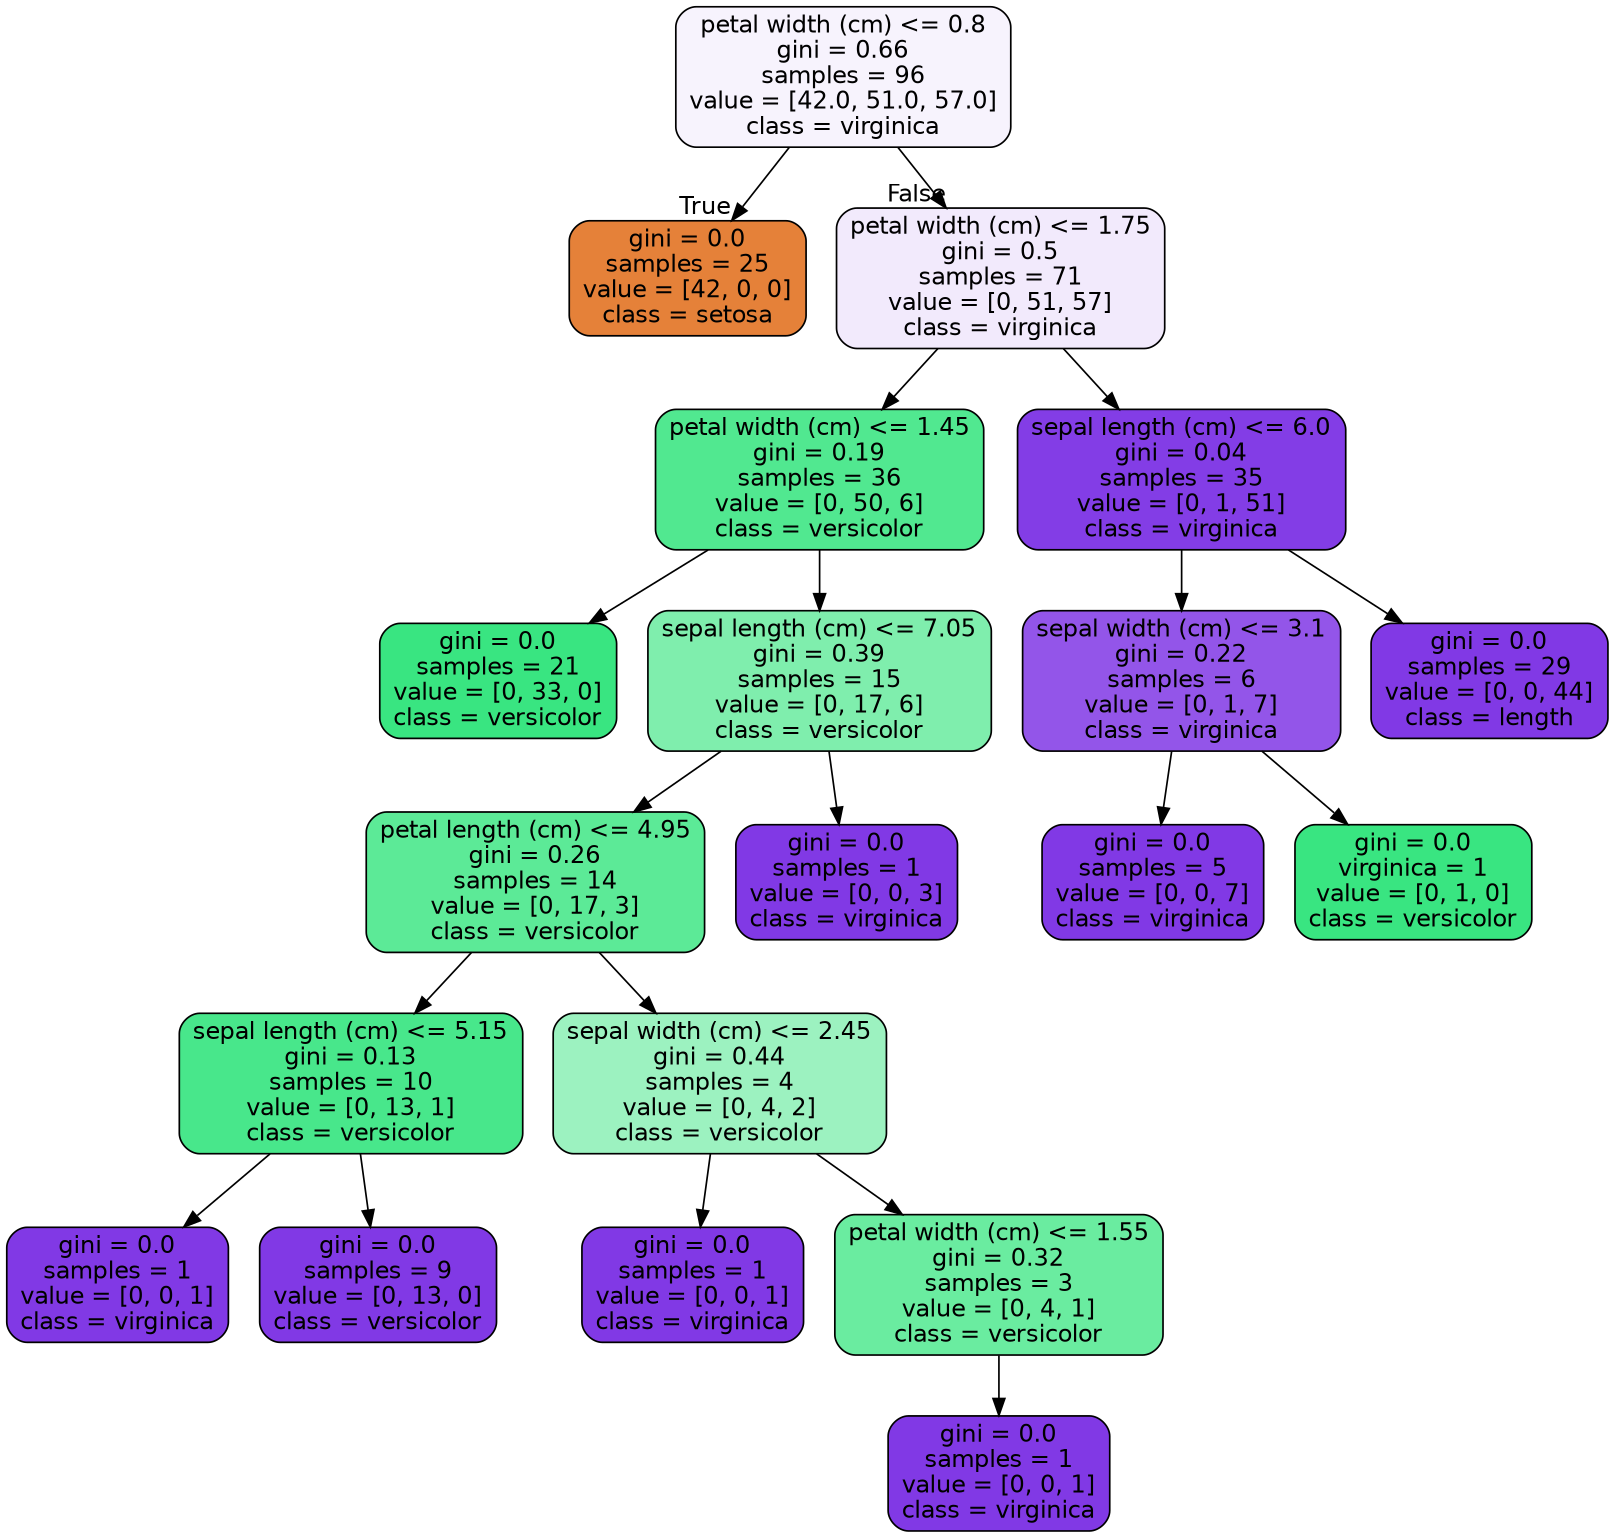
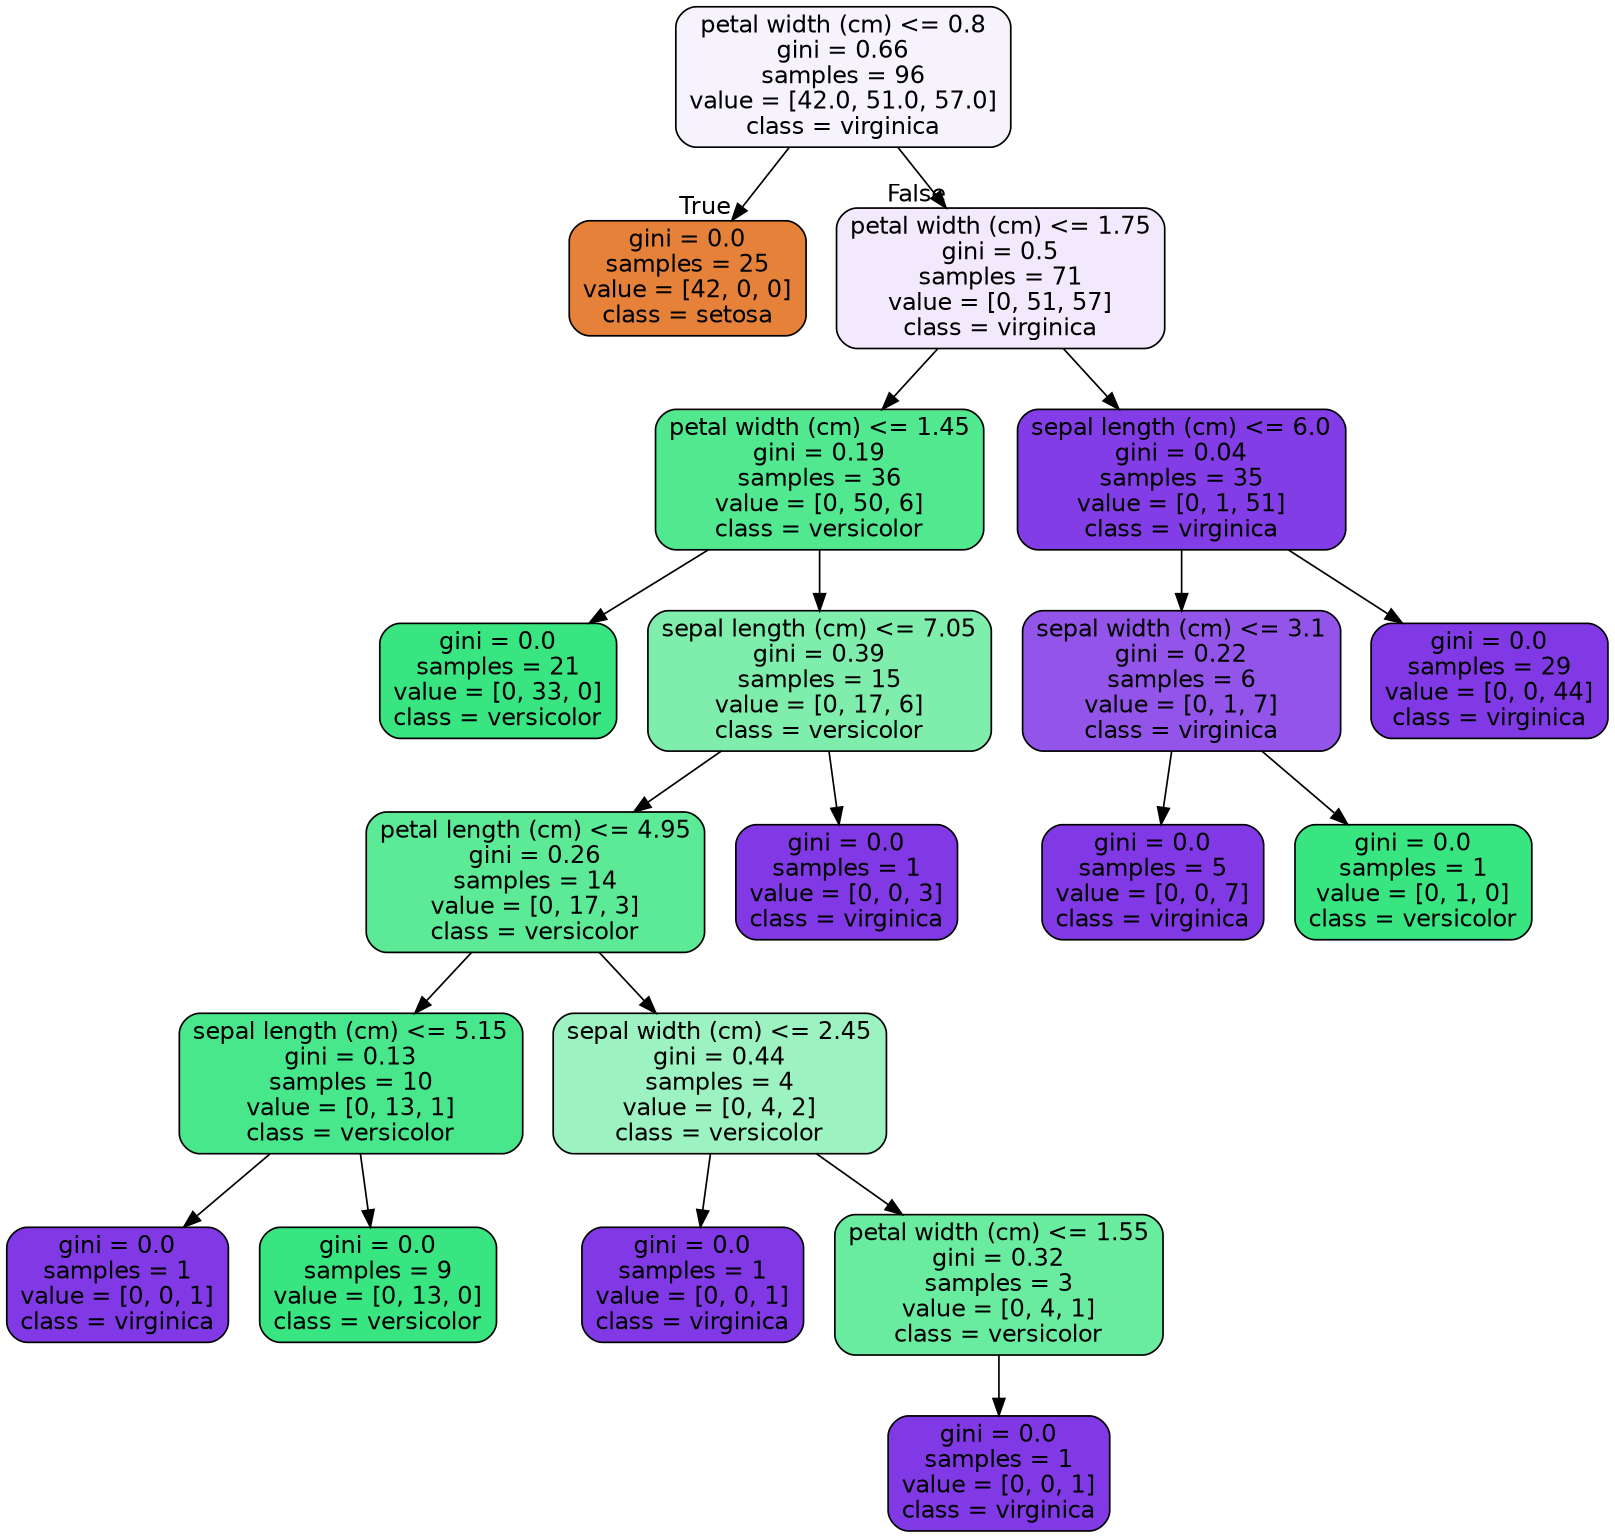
(1490, 681) -> (1490, 681)
(1413, 882) -> (1413, 882)
(378, 1285) -> (378, 1285)
